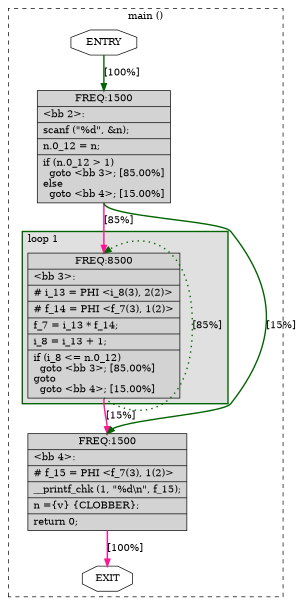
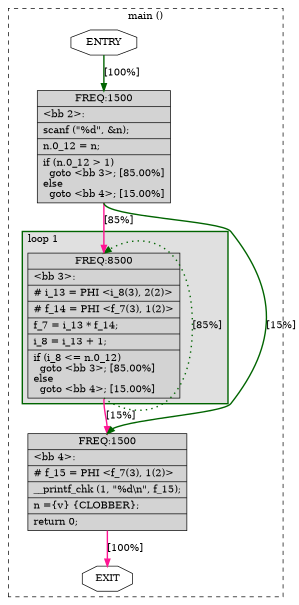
(45, 379) -> (44, 379)
